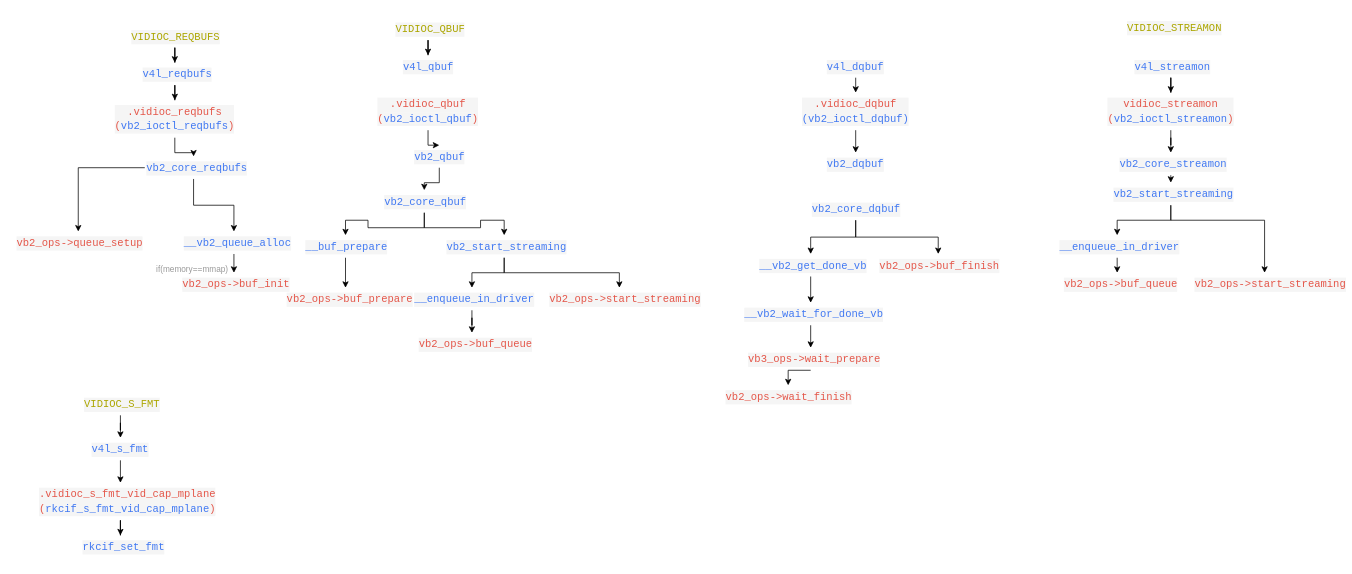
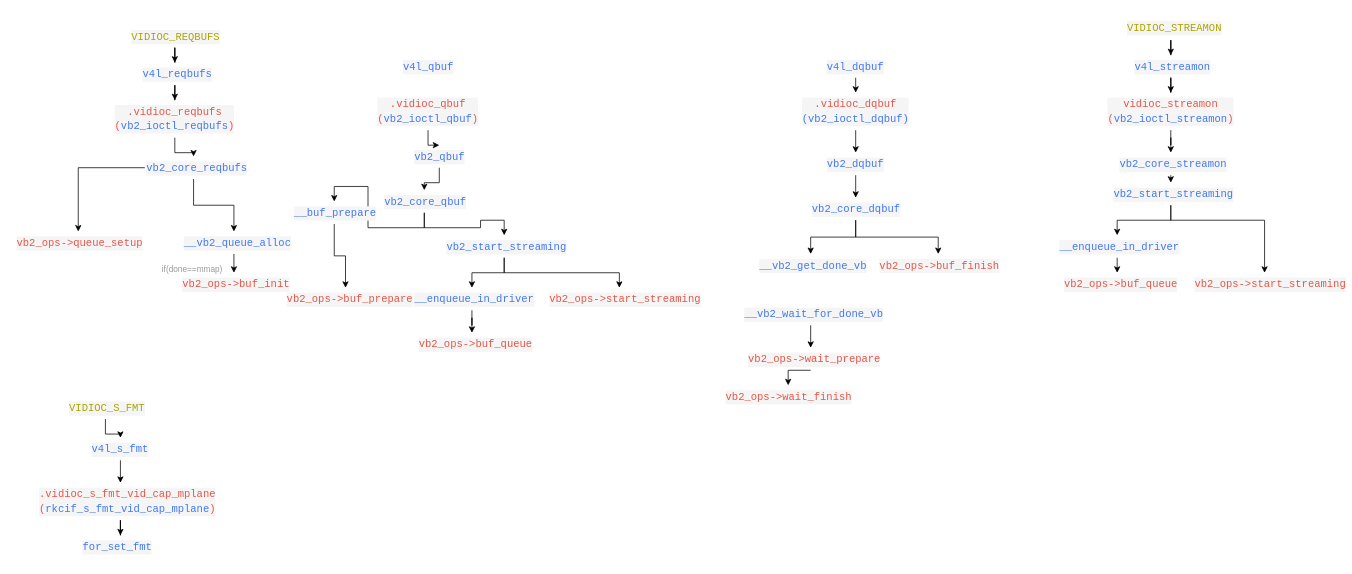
(428, 29) -> none
(428, 50) -> none
none -> (1170, 50)
none -> (855, 183)
(345, 246) -> (334, 213)
(192, 269) -> (192, 269)
(810, 287) -> none
(800, 358) -> (800, 358)
(120, 404) -> (105, 408)
(114, 546) -> (111, 546)
